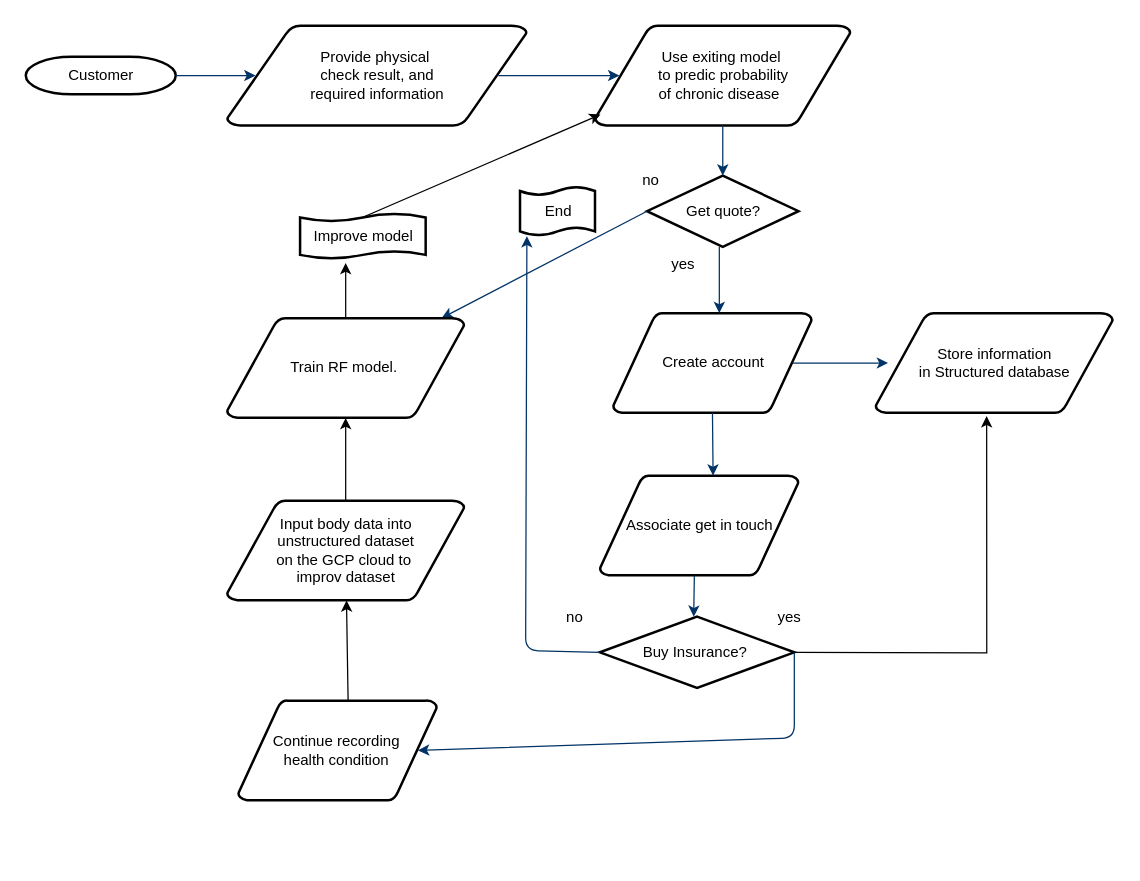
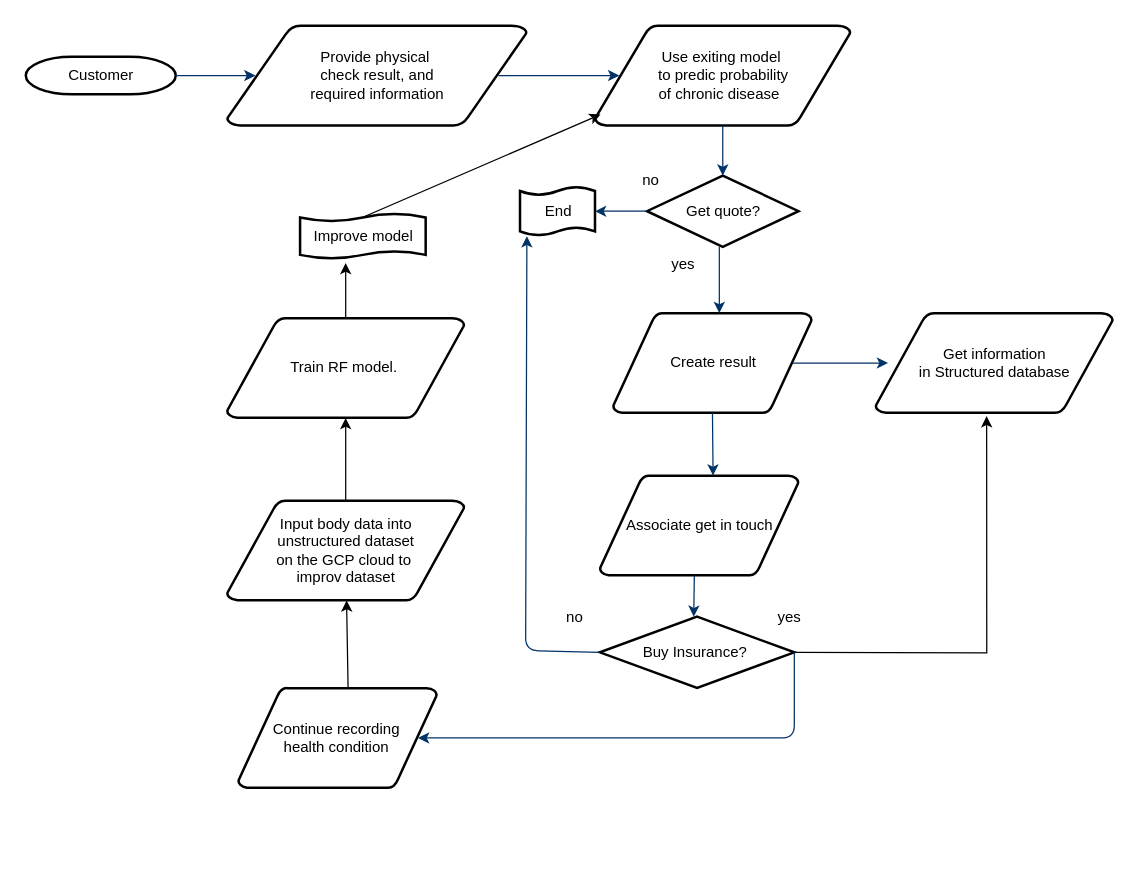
(548, 263) -> (625, 211)
(714, 363) -> (714, 363)
(995, 363) -> (995, 363)
(338, 751) -> (338, 738)
